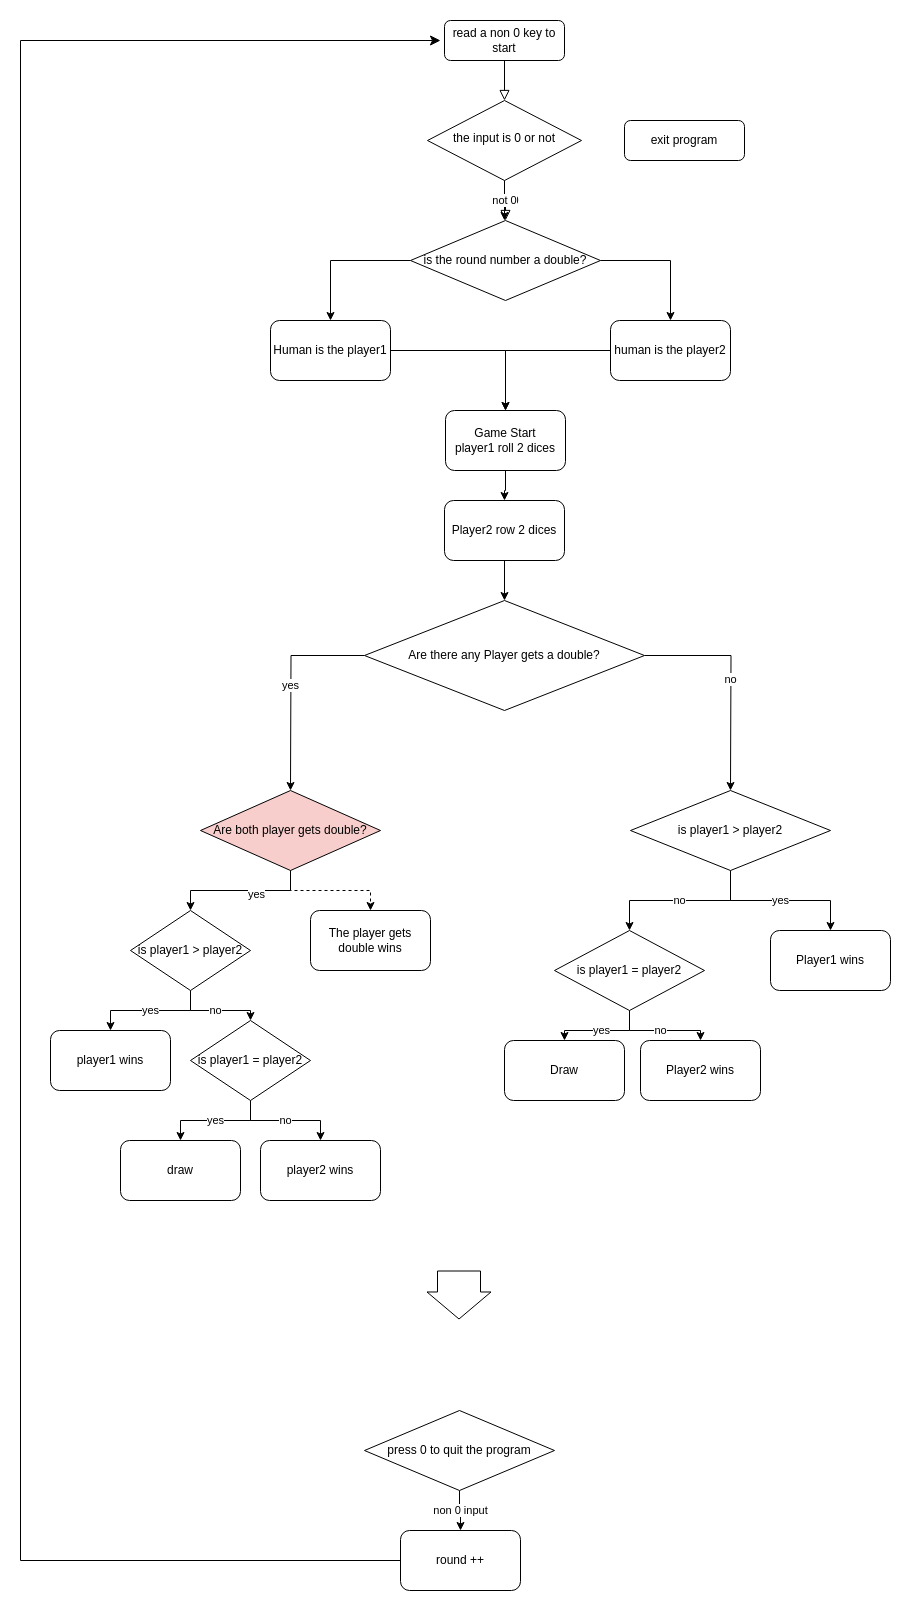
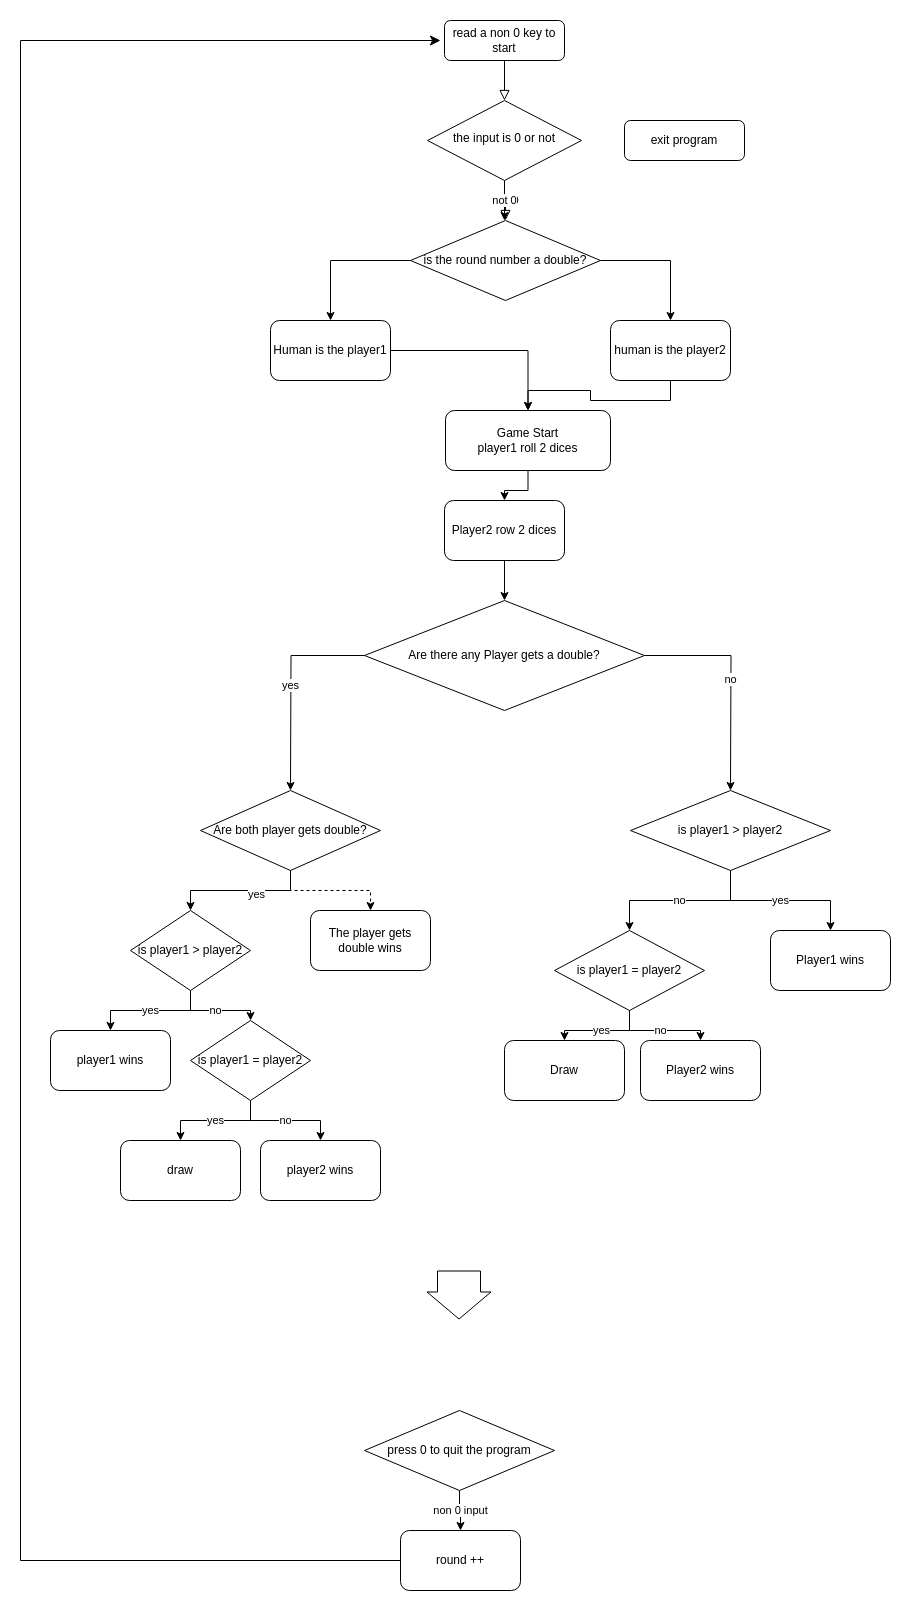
(506, 441) -> (528, 441)
(291, 831) -> (291, 831)
